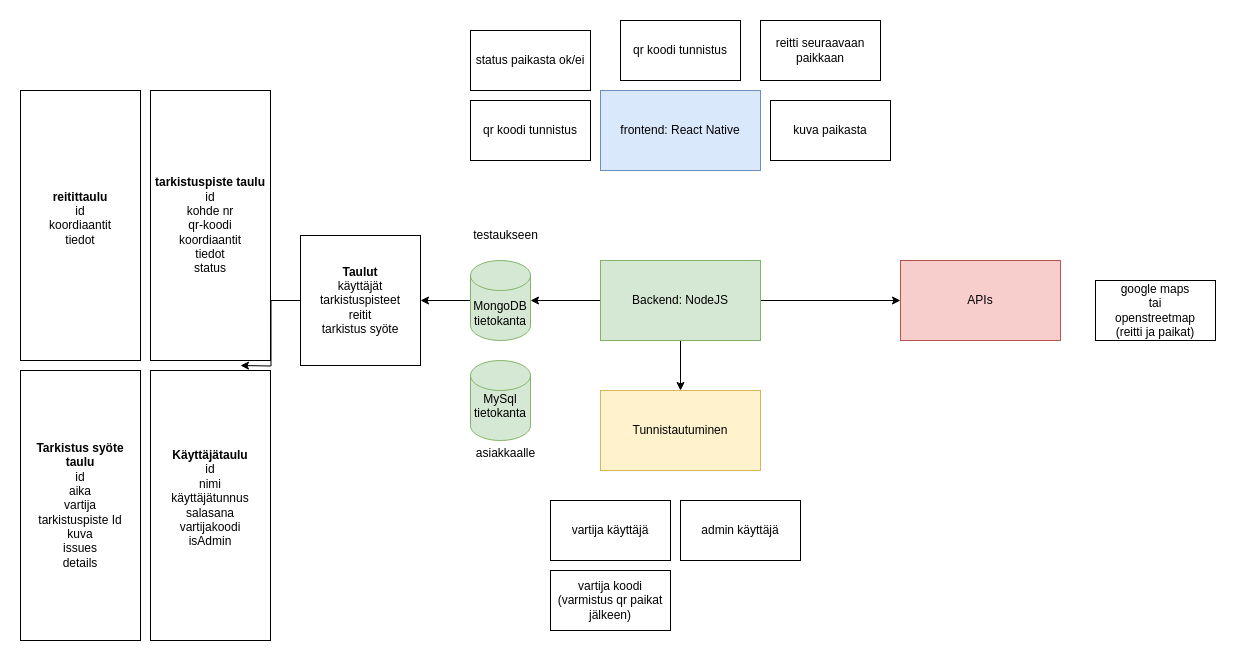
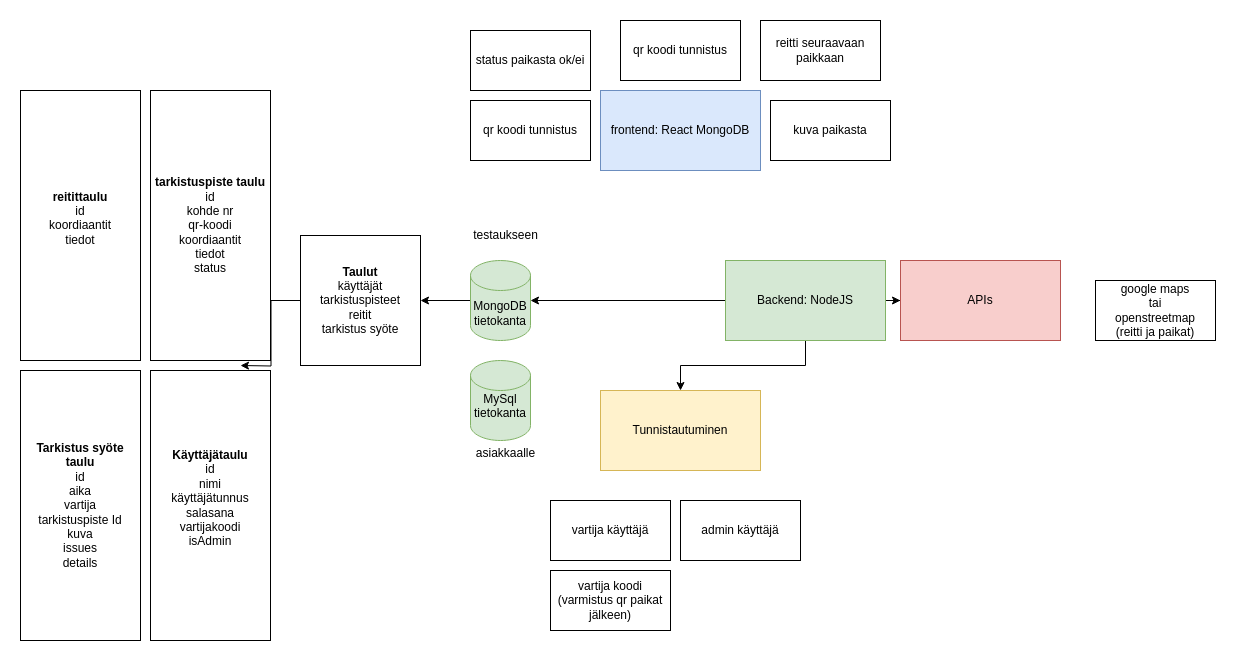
(681, 131) -> (681, 131)
(681, 301) -> (806, 301)
